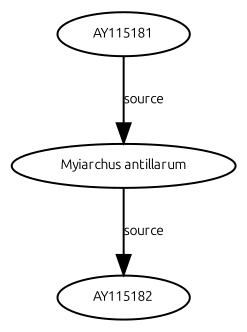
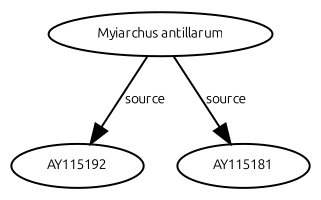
(124, 90) -> (197, 92)
(124, 298) -> (78, 166)
